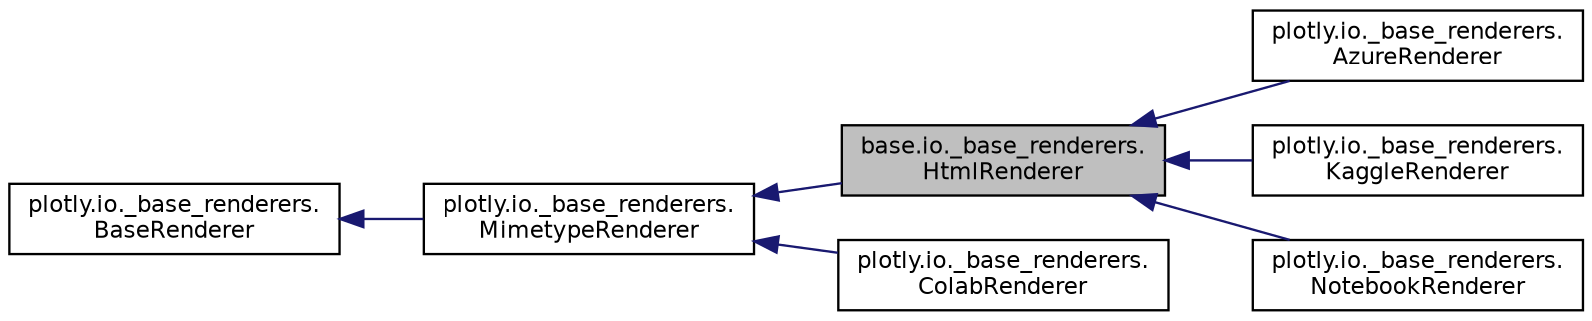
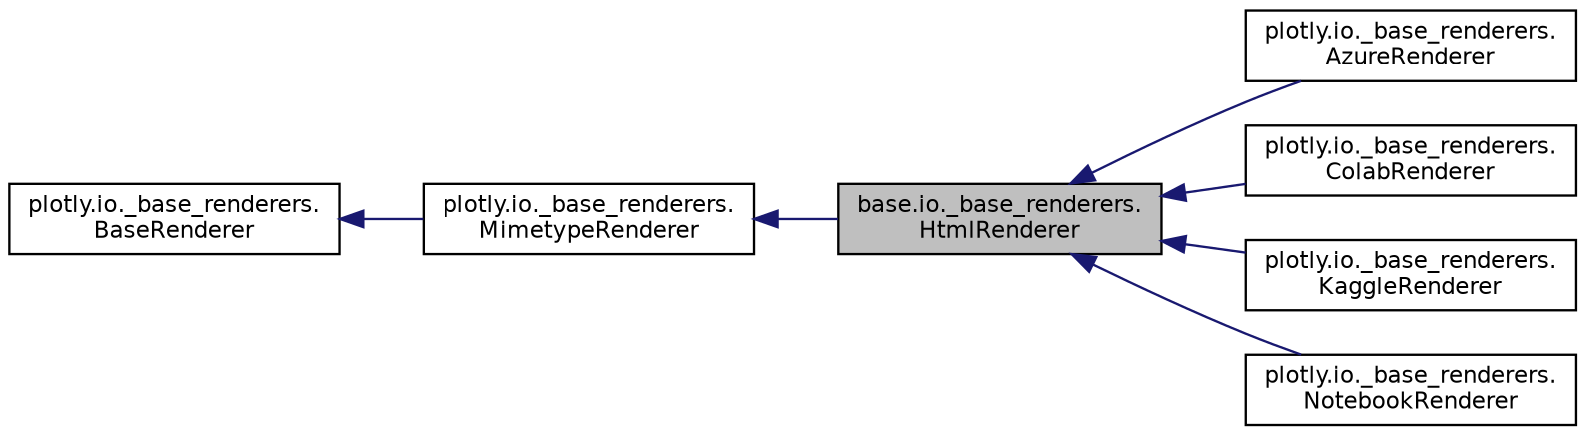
(808, 249) -> (1215, 188)
